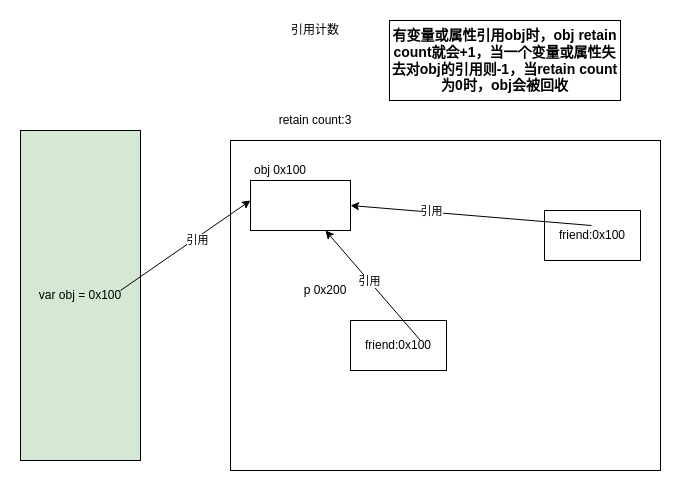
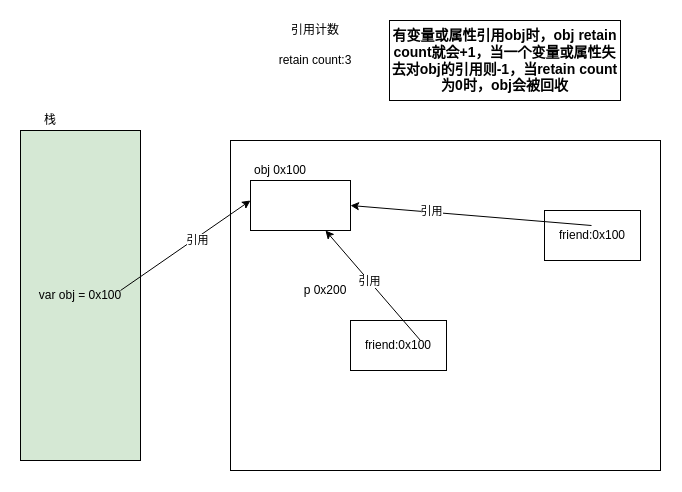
none -> (51, 121)
(316, 121) -> (316, 61)
